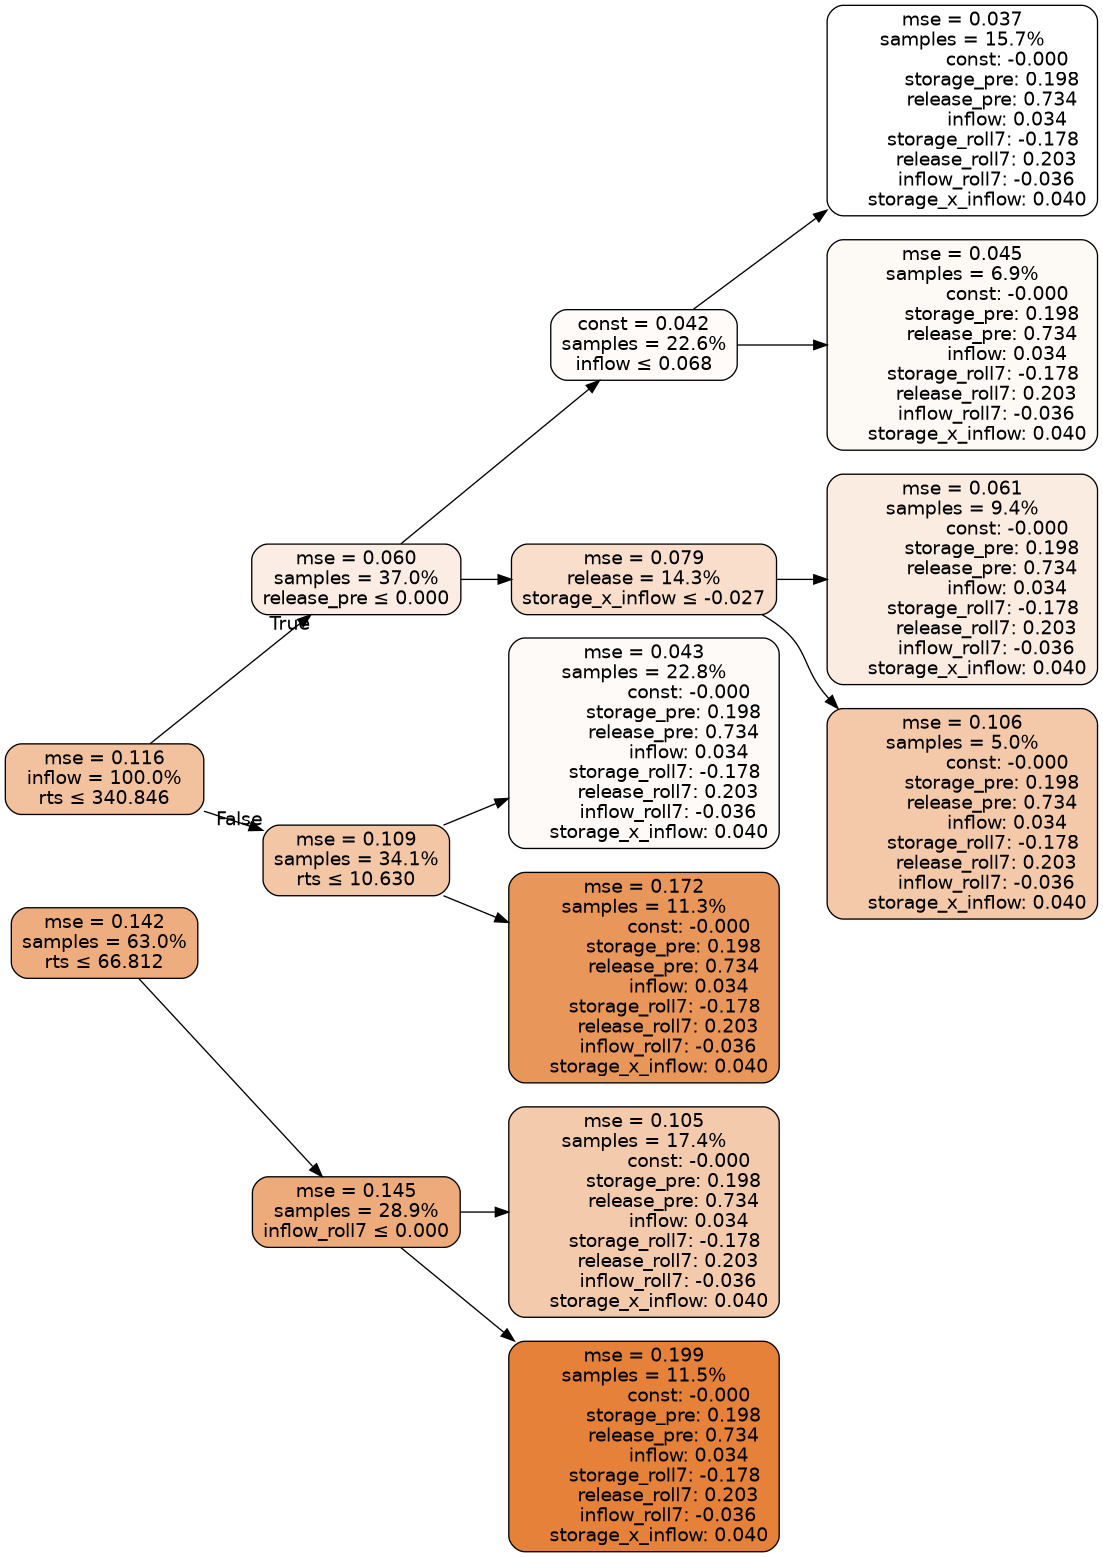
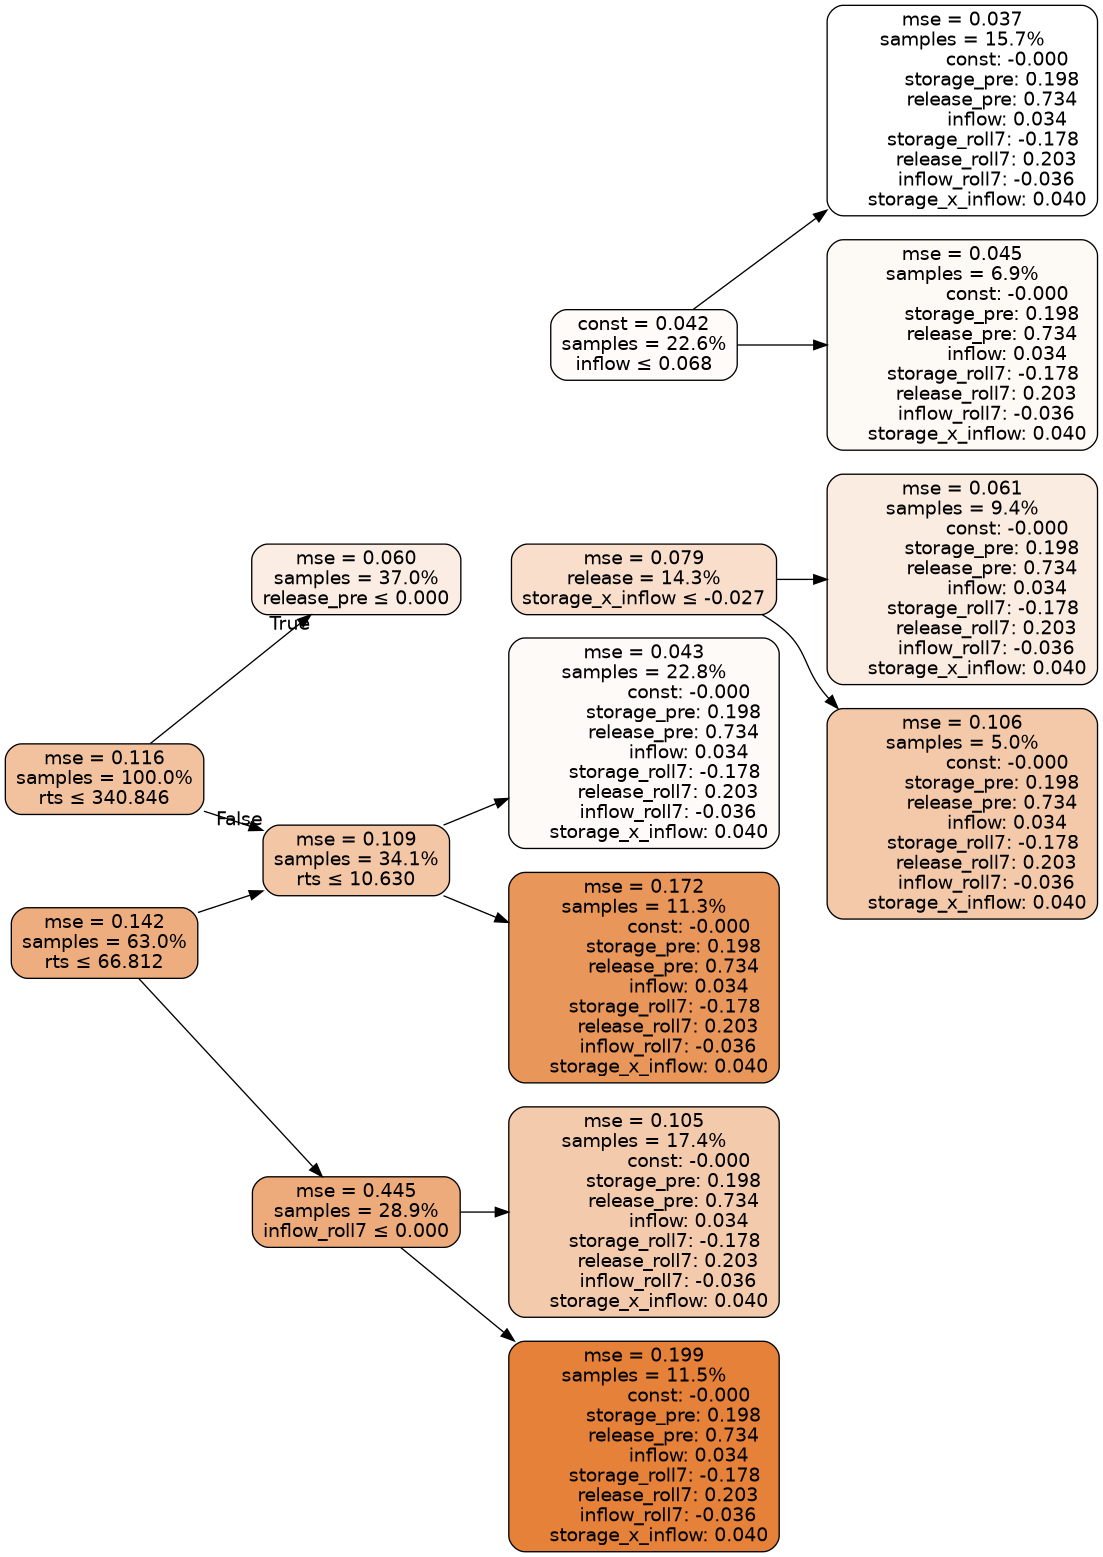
(495, 466) -> none
(479, 579) -> none
(105, 779) -> (105, 779)
none -> (224, 904)
(356, 1212) -> (356, 1212)
